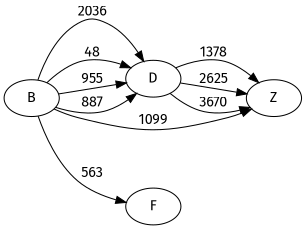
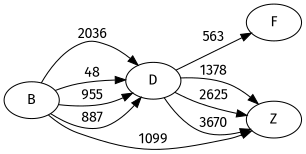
(66, 169) -> (209, 54)
